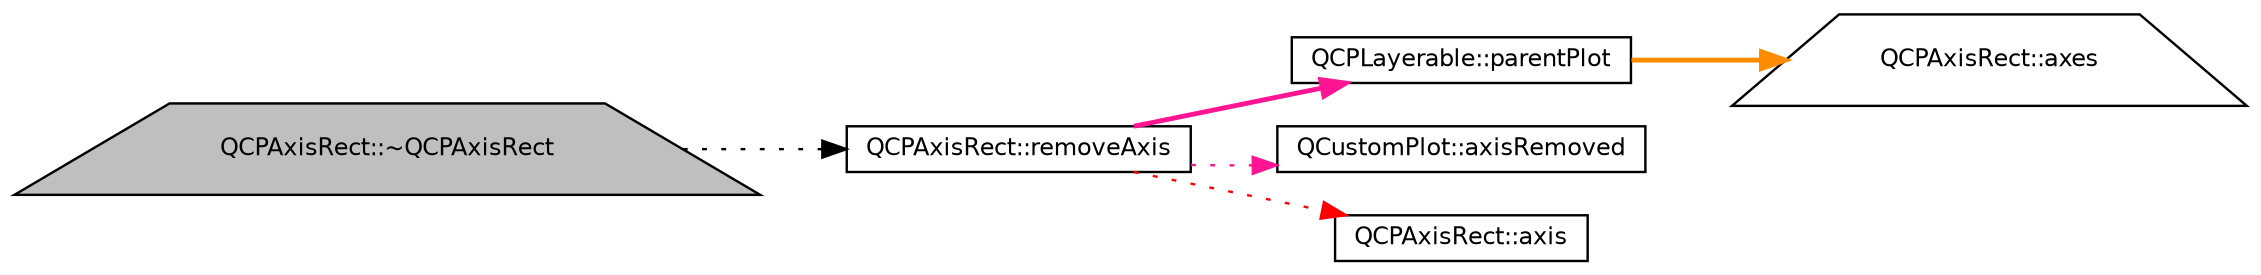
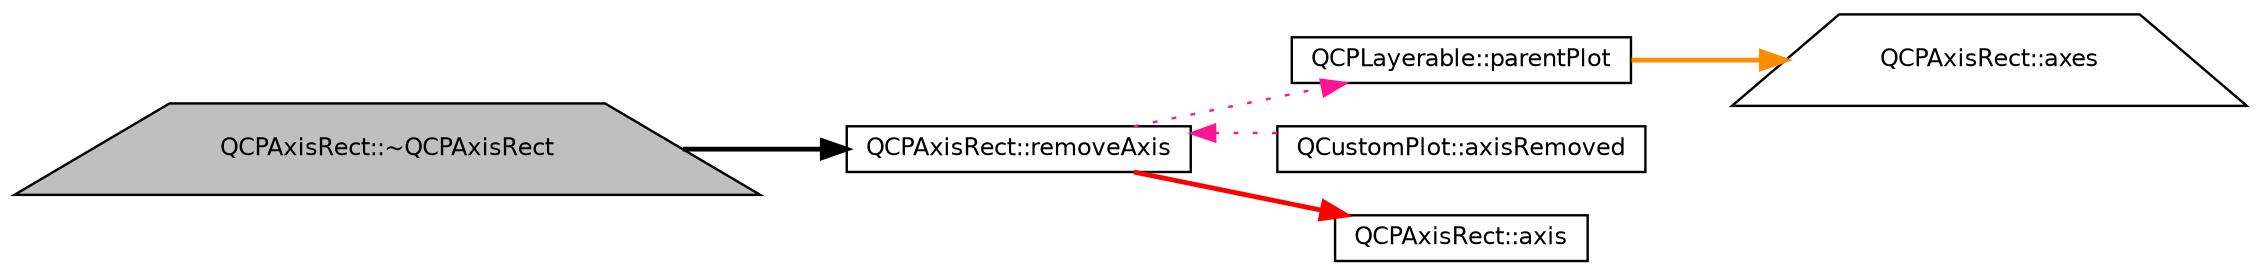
(1228, 107) -> (1228, 107)
(753, 149) -> (753, 149)
(1222, 165) -> (1246, 133)
(1228, 191) -> (1228, 191)
